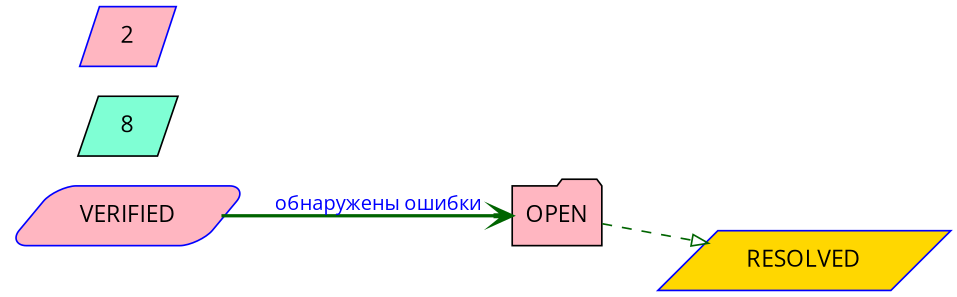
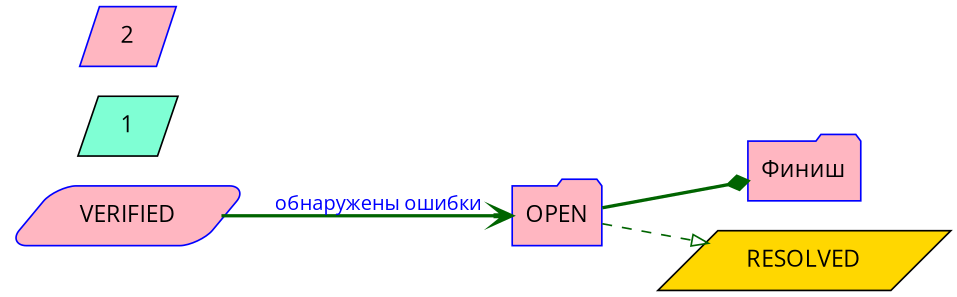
(128, 126) -> (128, 126)
none -> (804, 171)
(557, 216) -> (557, 216)
(804, 261) -> (804, 261)
